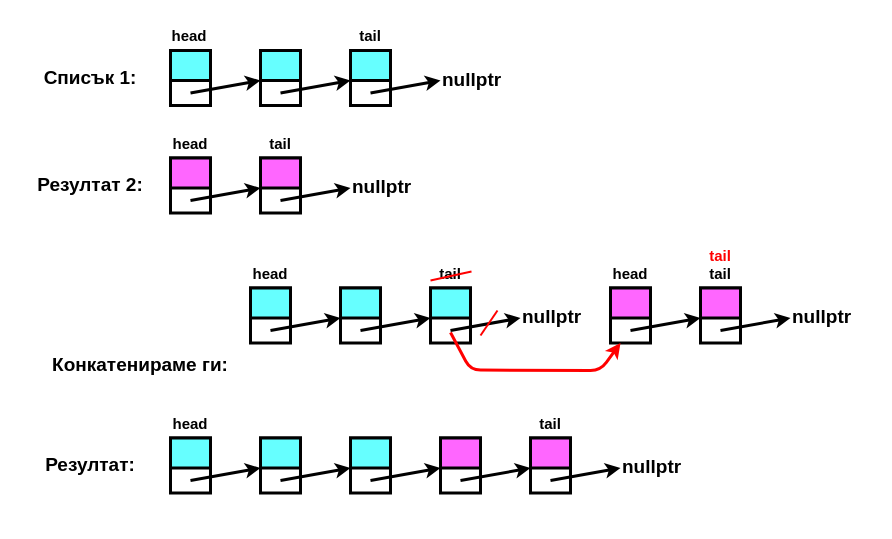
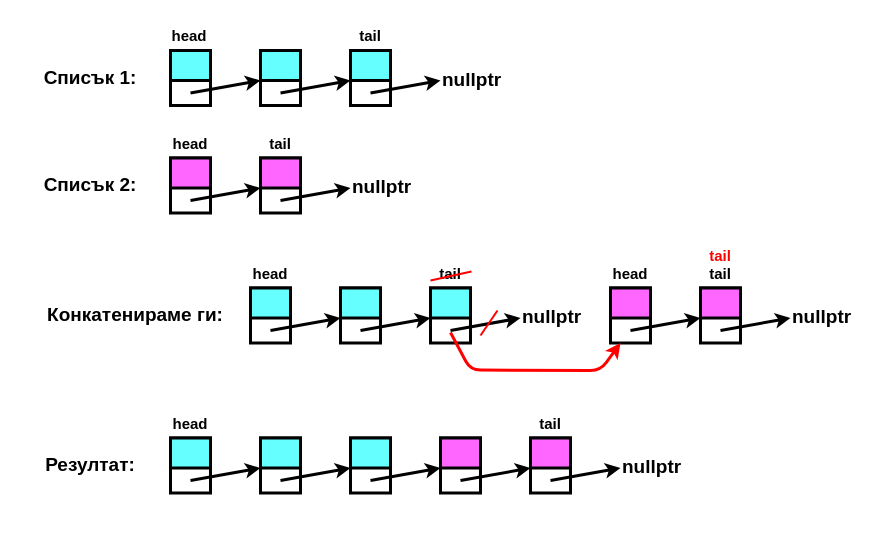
(91, 186) -> (91, 186)
(141, 366) -> (136, 316)
